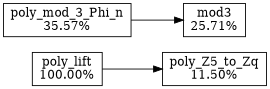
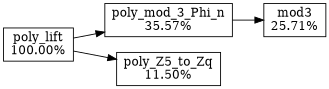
none -> (85, 36)
